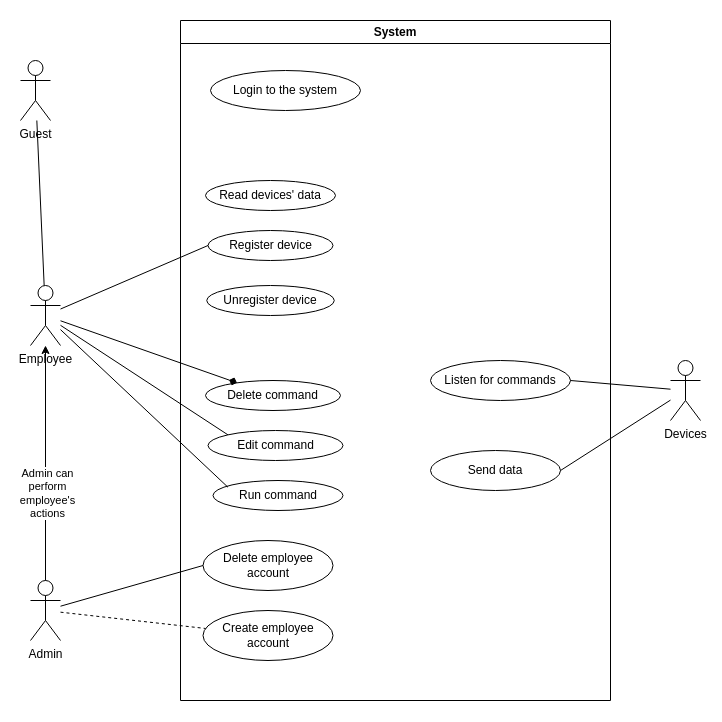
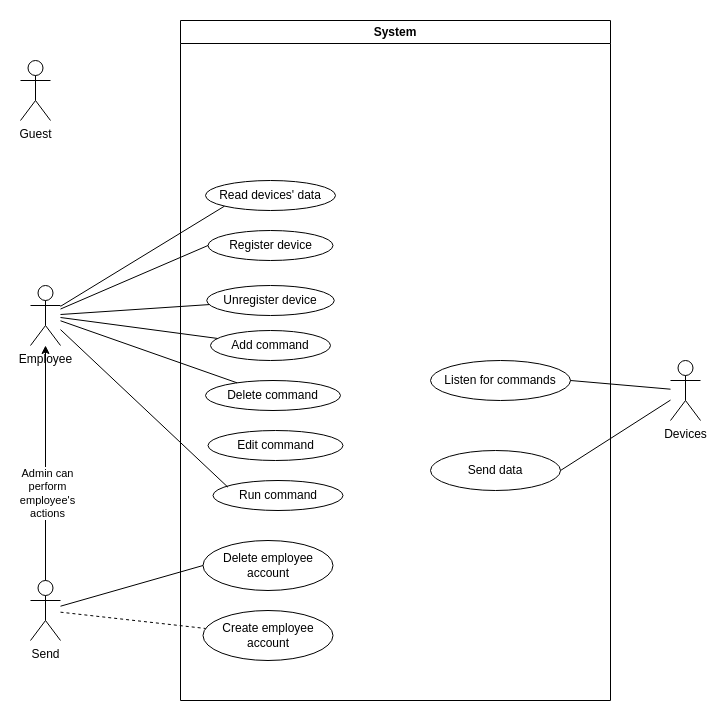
(286, 91) -> none
(41, 204) -> (143, 256)
none -> (135, 310)
none -> (139, 328)
none -> (271, 346)
(144, 380) -> none
(229, 380) -> (232, 381)
(46, 655) -> (46, 655)
